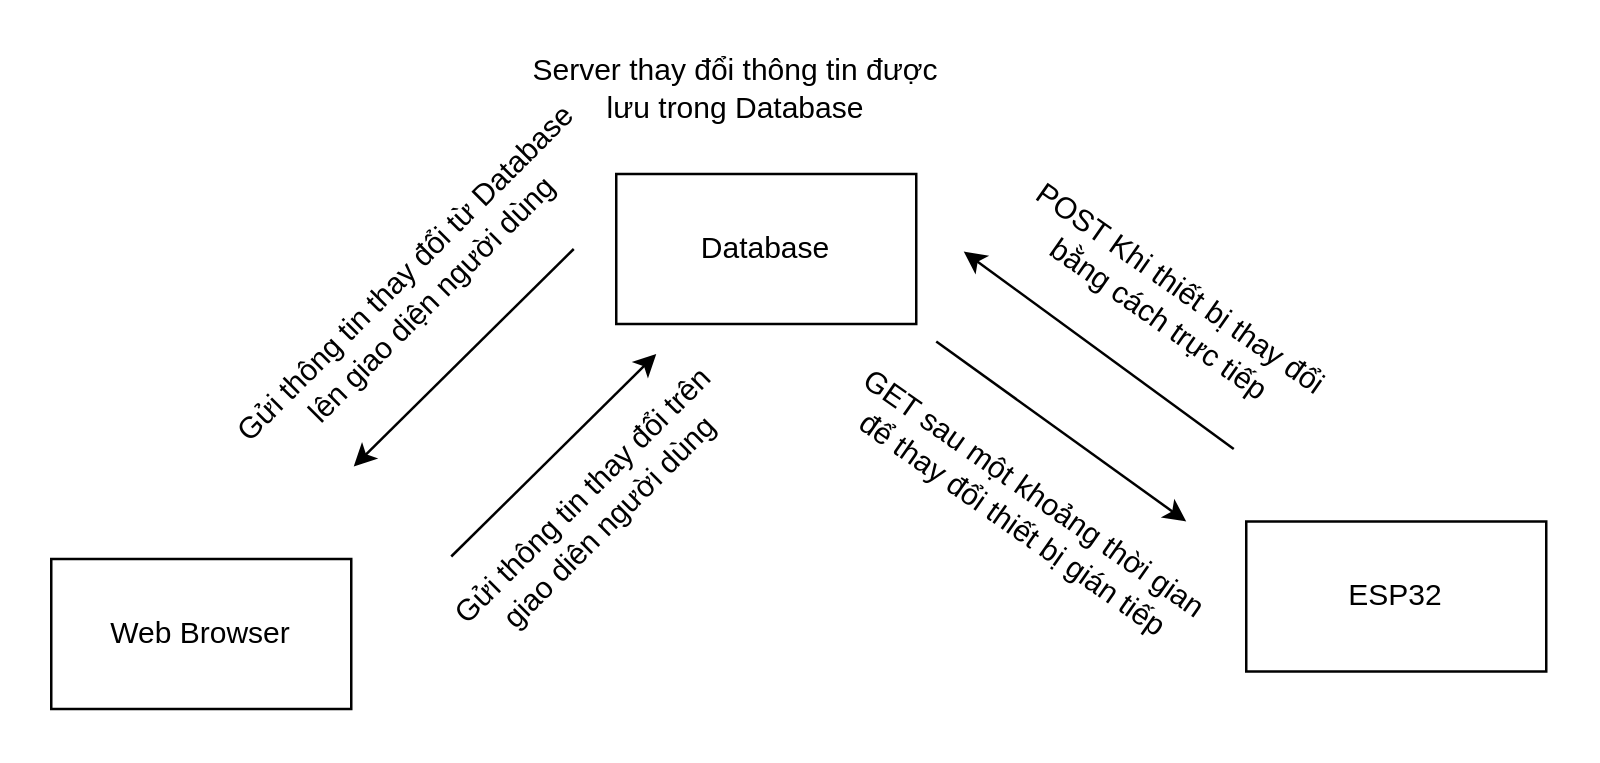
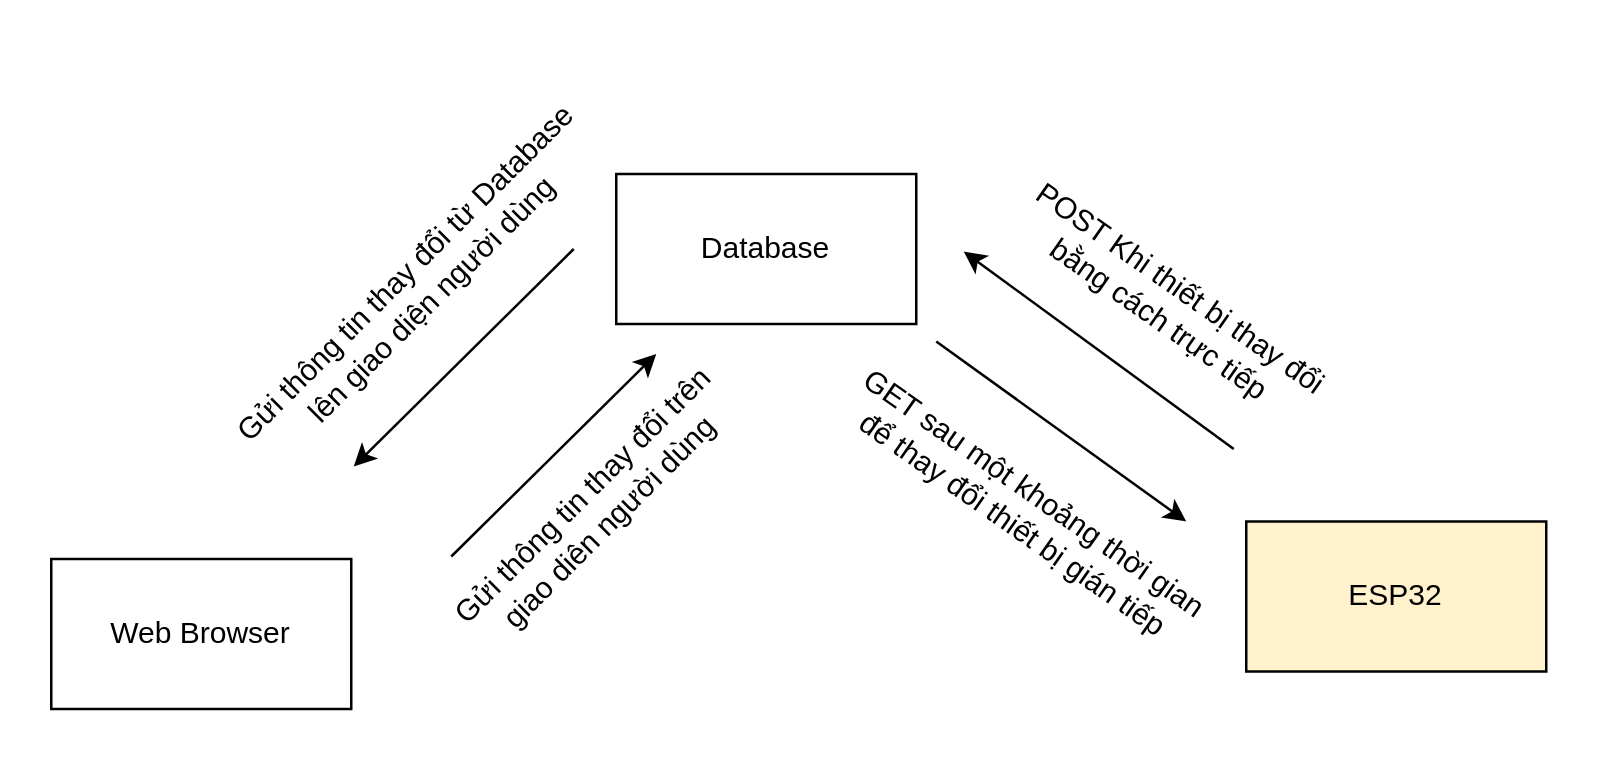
(736, 89) -> none
(1396, 596) -> (1396, 596)
